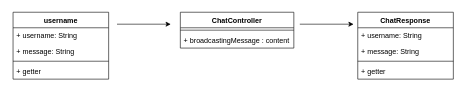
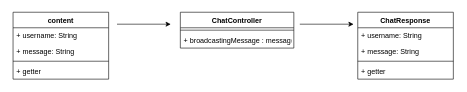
(60, 20) -> (60, 20)
(241, 41) -> (241, 41)
